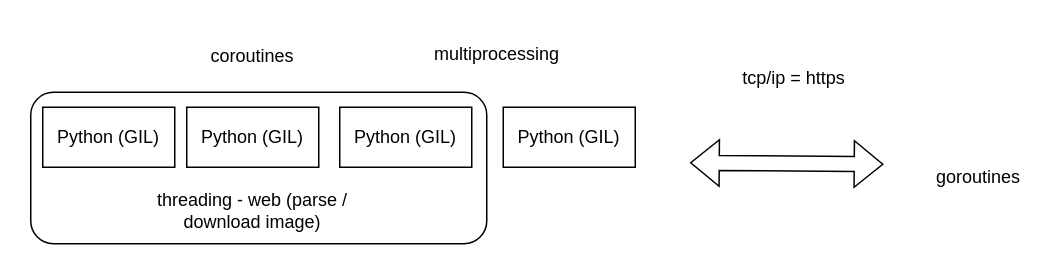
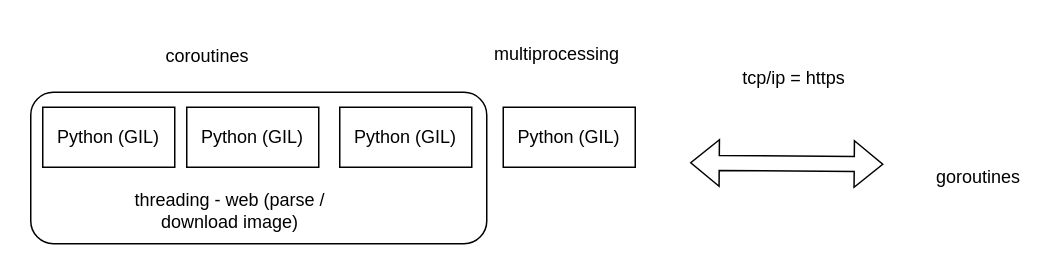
(497, 55) -> (557, 55)
(253, 56) -> (208, 56)
(253, 211) -> (230, 211)
